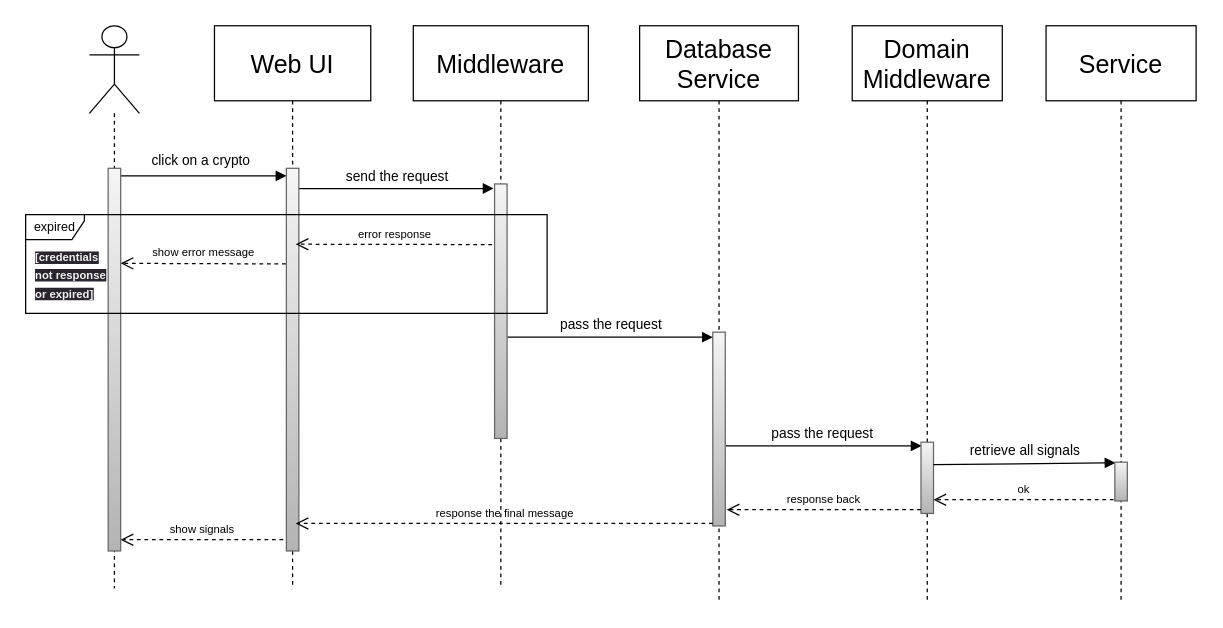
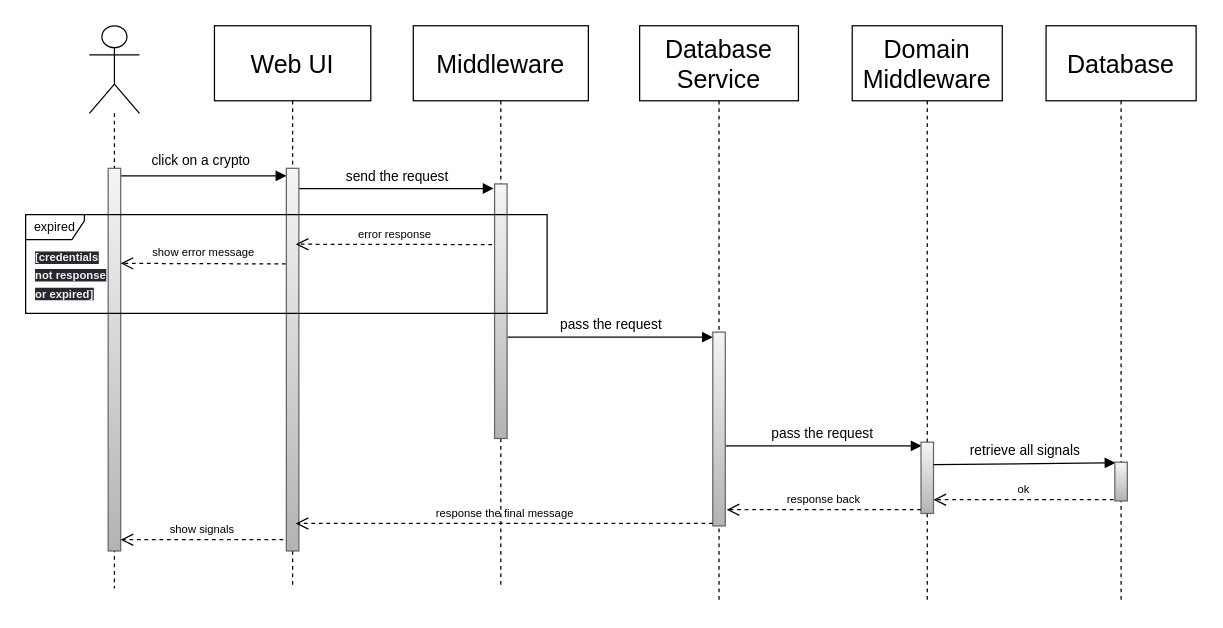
(1121, 63) -> (1121, 63)
